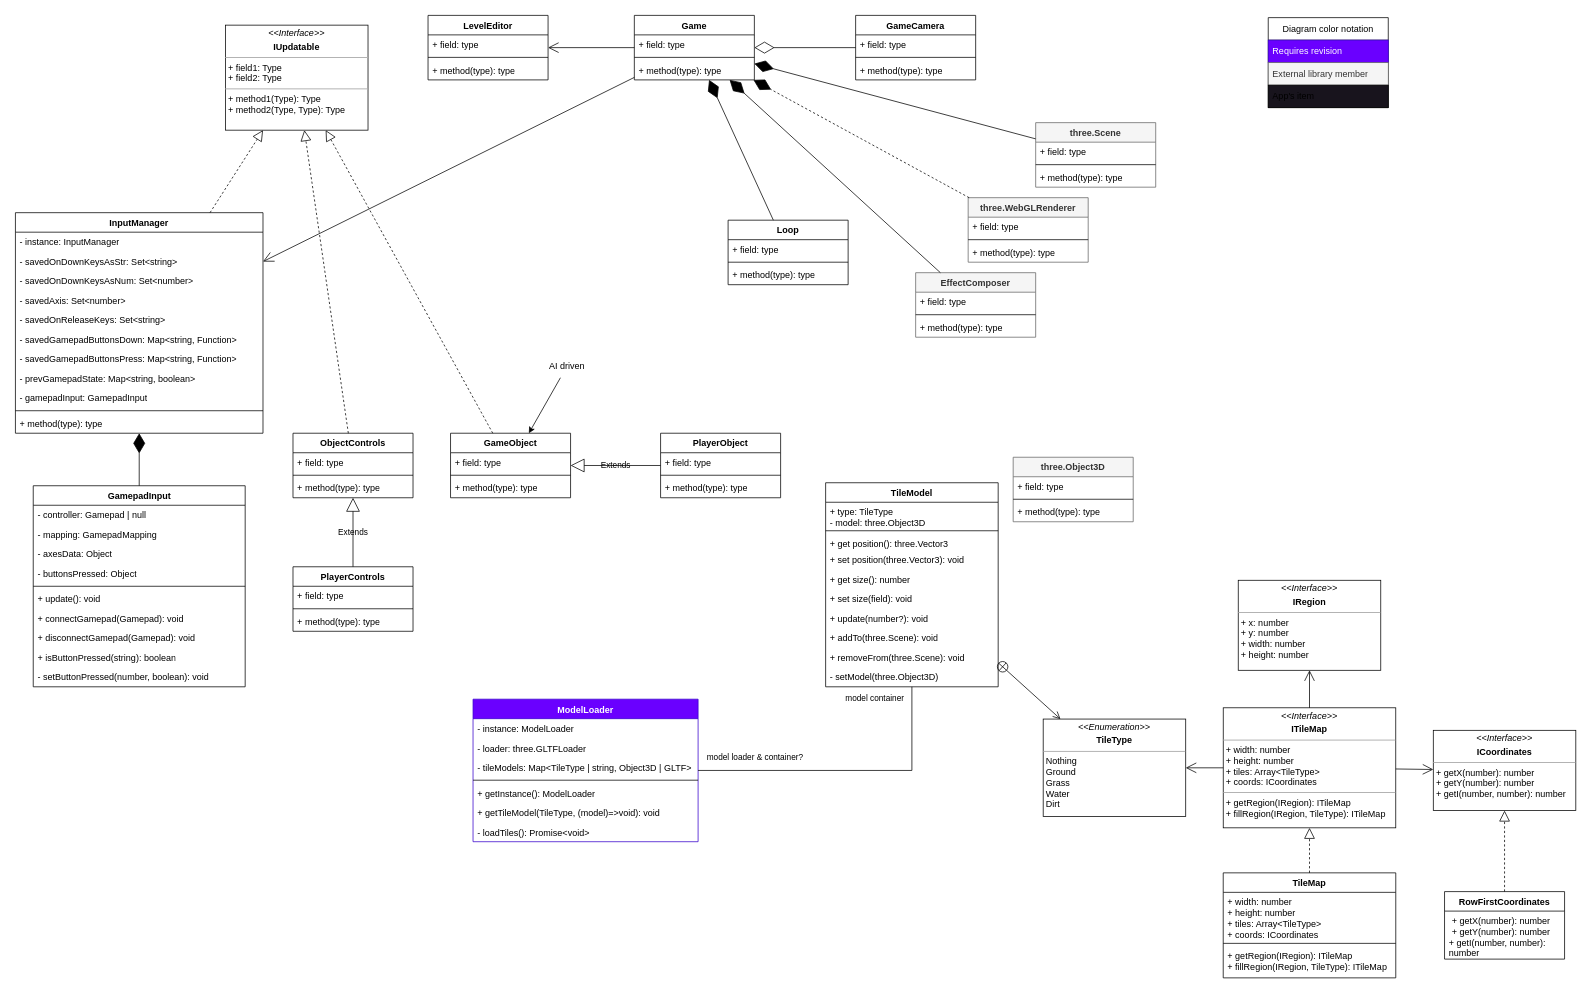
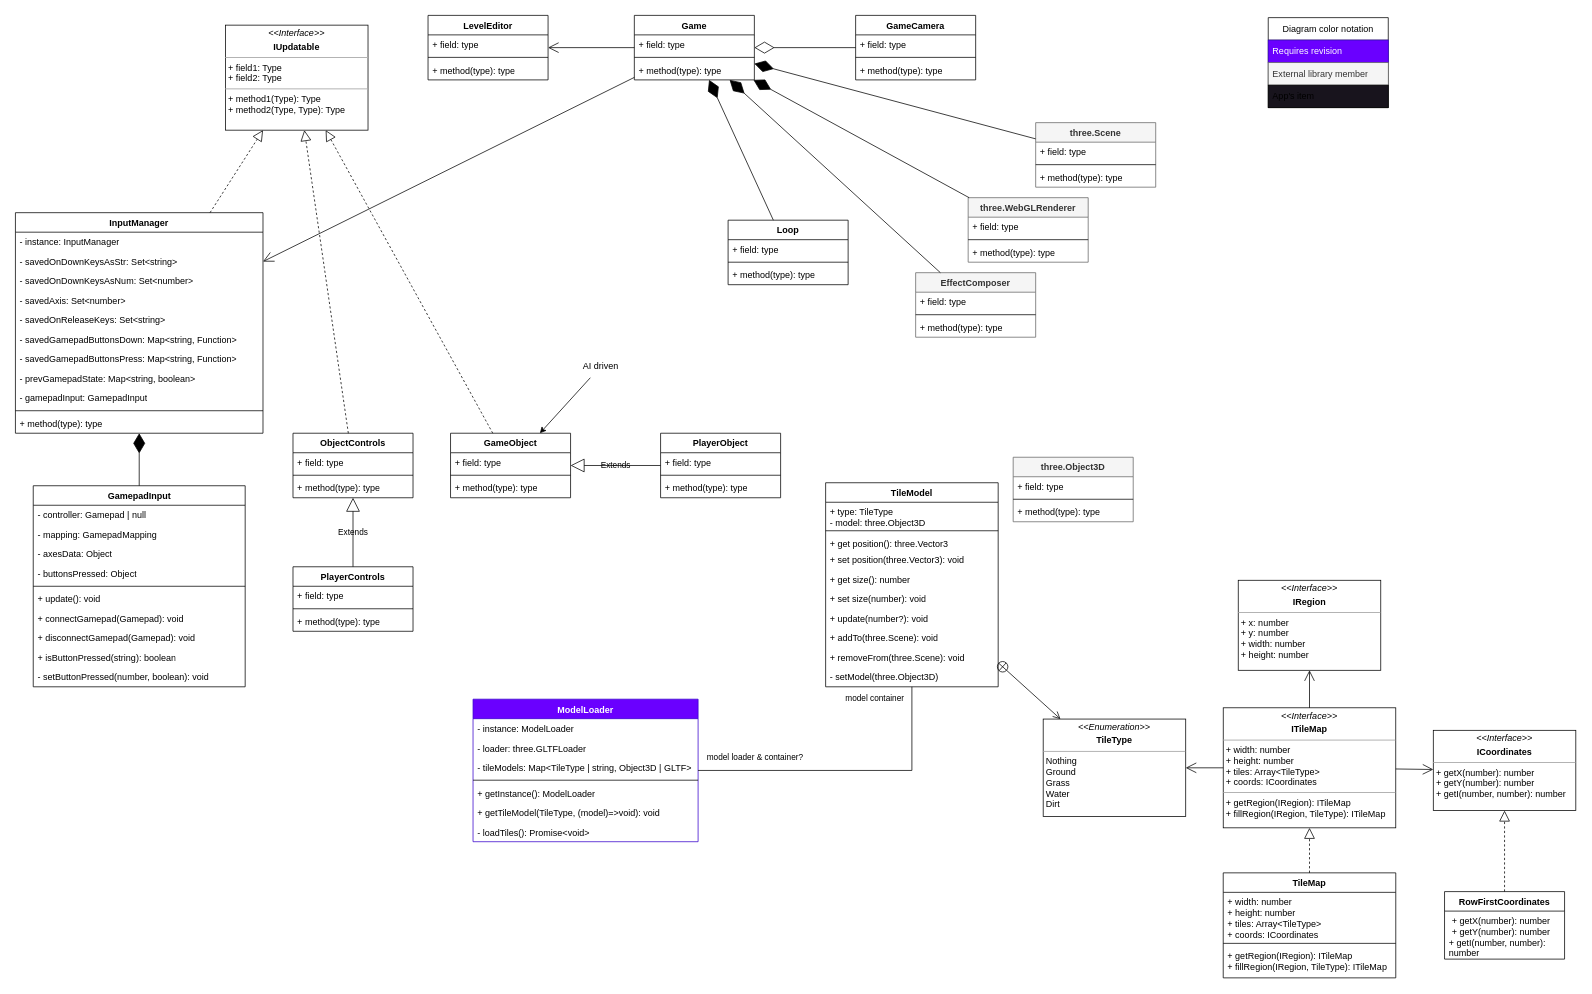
(870, 143) -> (870, 143)
(567, 366) -> (600, 366)
(878, 600) -> (883, 600)
